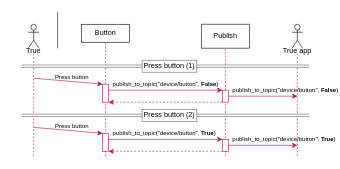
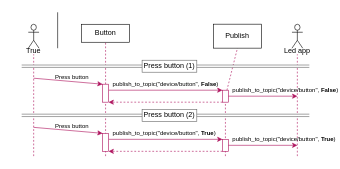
(225, 36) -> (237, 36)
(297, 51) -> (297, 51)
